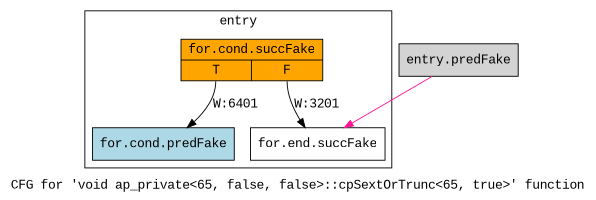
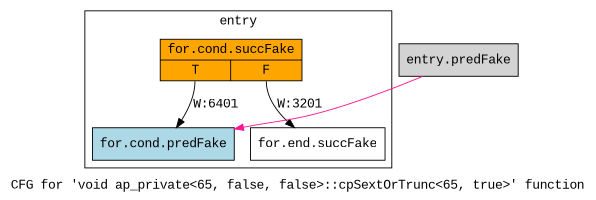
(398, 96) -> (335, 108)
